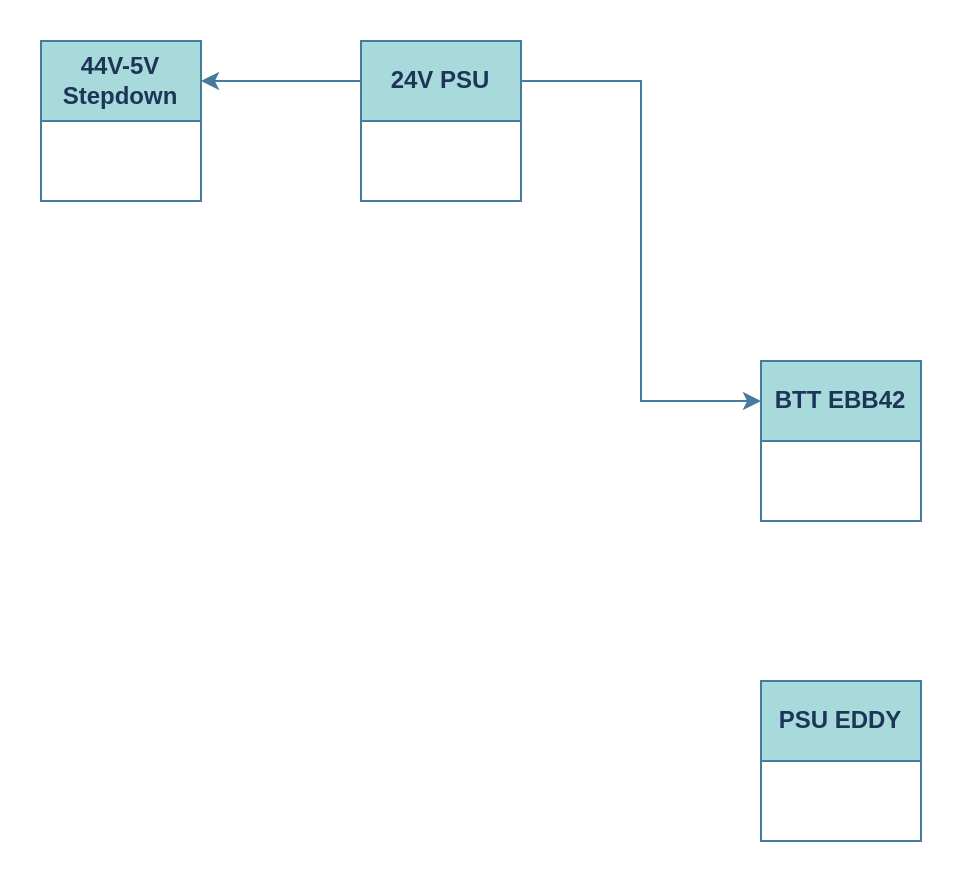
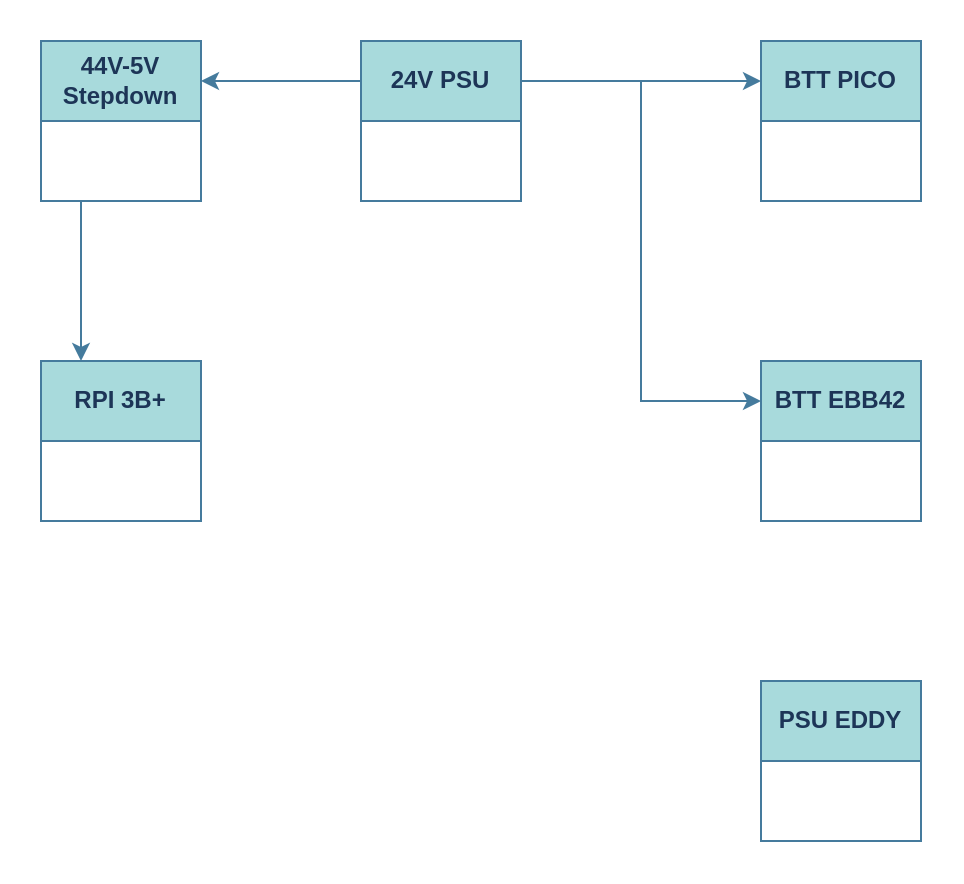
none -> (696, 81)
none -> (841, 121)
none -> (81, 276)
none -> (121, 441)
